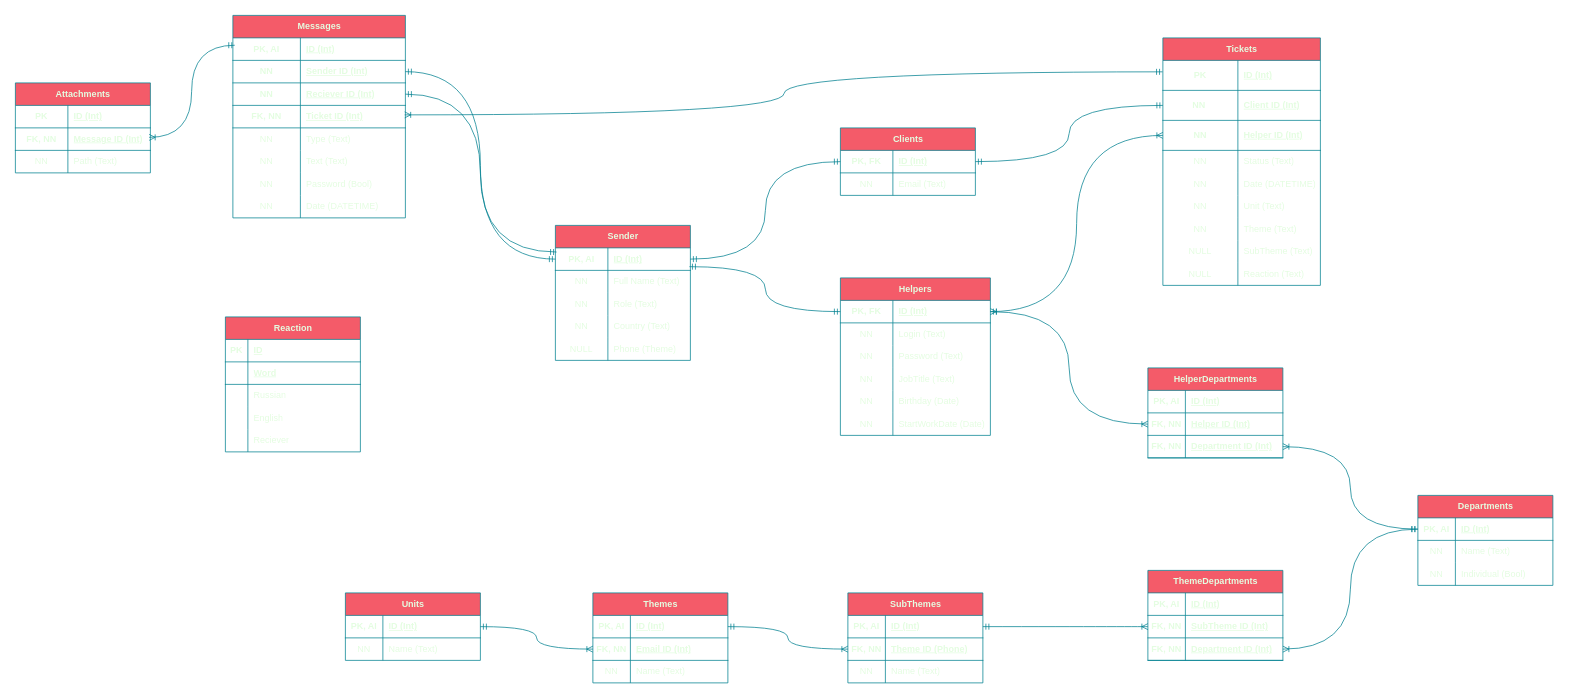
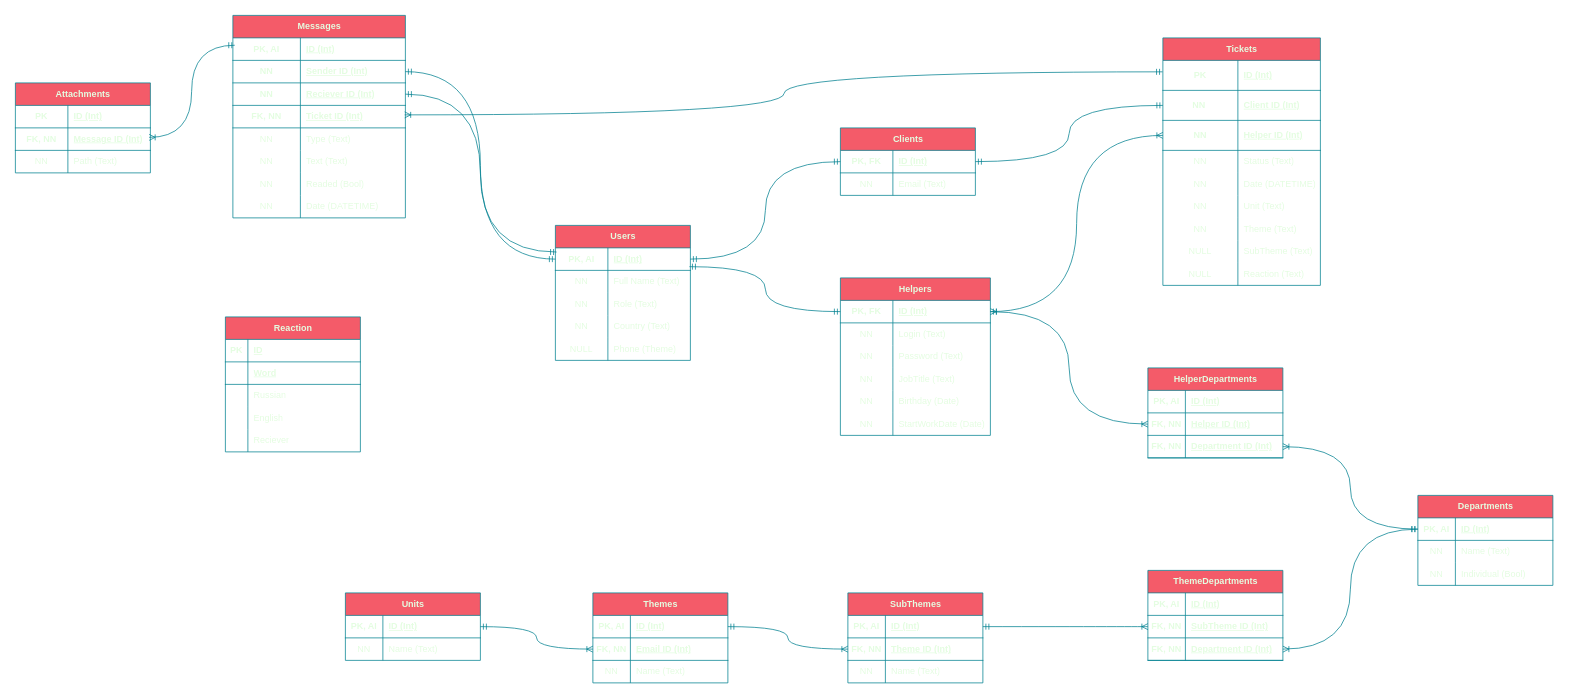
(342, 184) -> (337, 184)
(623, 237) -> (623, 237)
(929, 649) -> (924, 649)
